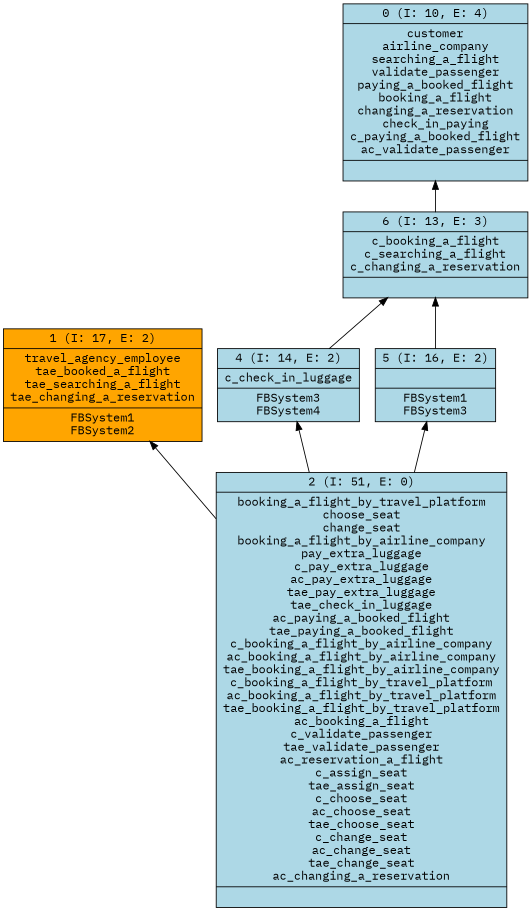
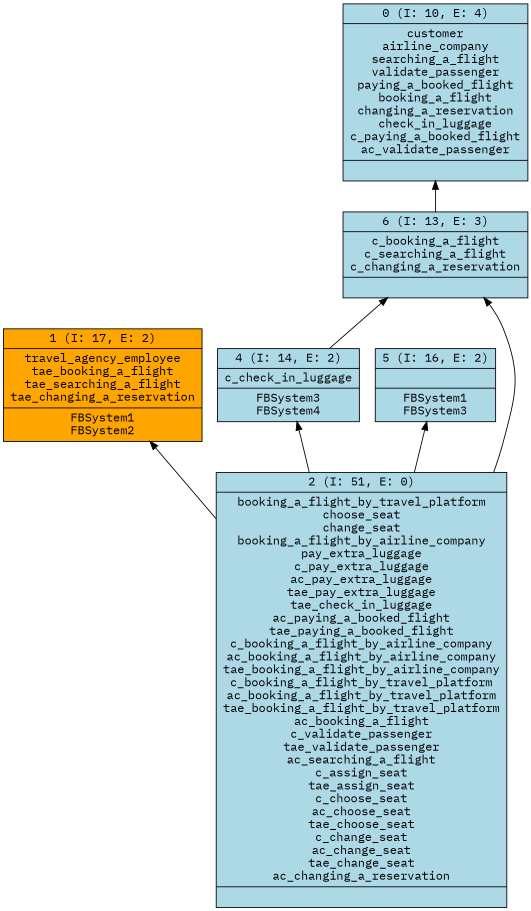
(435, 124) -> (435, 124)
(435, 328) -> (515, 387)
(103, 371) -> (103, 371)
(362, 760) -> (362, 760)
